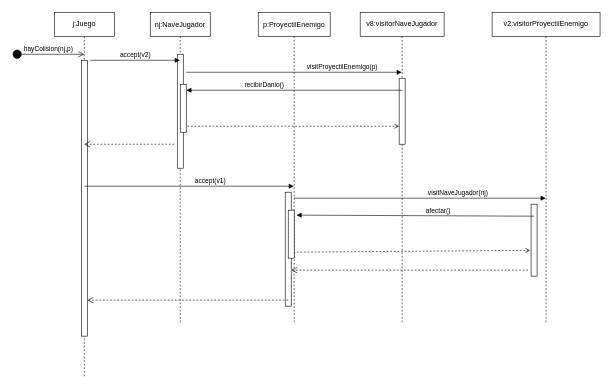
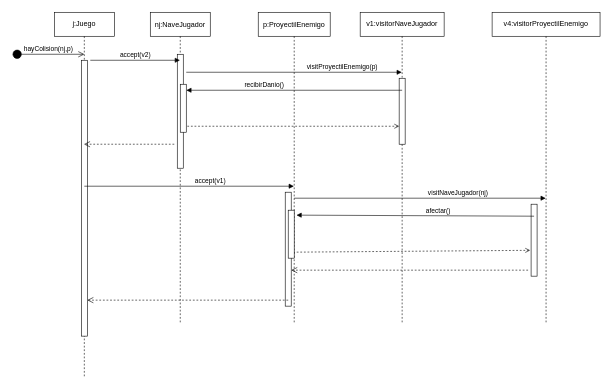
(402, 24) -> (402, 24)
(546, 24) -> (546, 24)
